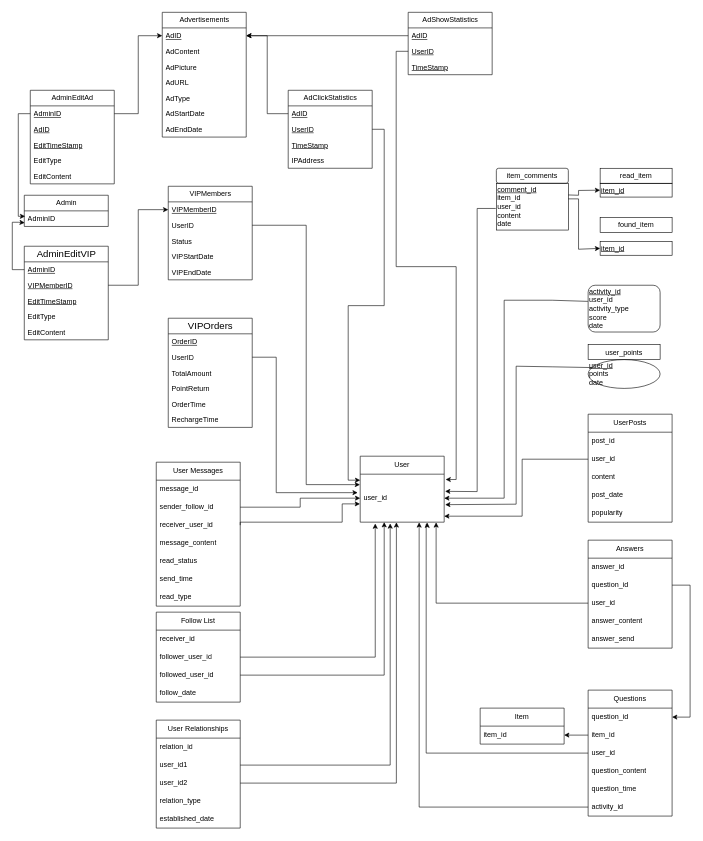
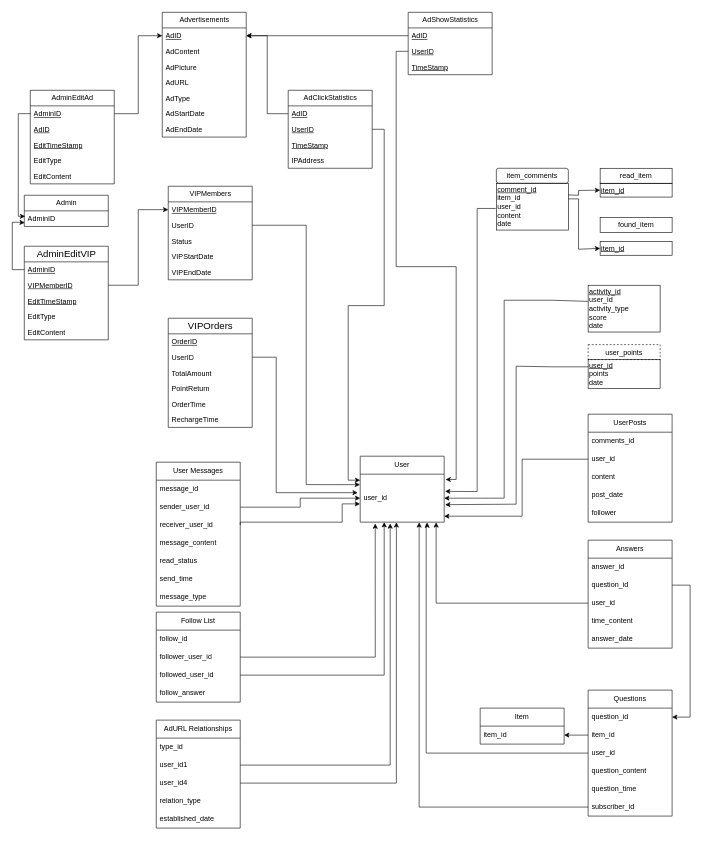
(624, 309) -> (624, 309)
(624, 352) -> (624, 352)
(624, 374) -> (624, 374)
(605, 441) -> (613, 441)
(189, 507) -> (187, 507)
(610, 513) -> (606, 513)
(178, 597) -> (184, 597)
(620, 621) -> (615, 621)
(180, 639) -> (175, 639)
(614, 639) -> (614, 639)
(180, 693) -> (184, 693)
(198, 729) -> (198, 729)
(179, 747) -> (173, 747)
(175, 783) -> (175, 783)
(611, 807) -> (616, 807)
